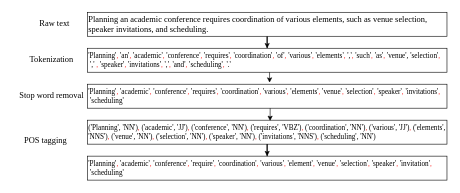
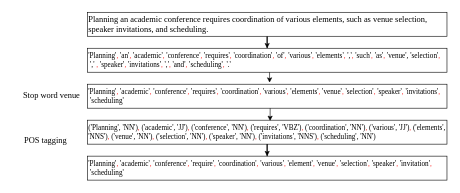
(54, 24) -> none
(51, 60) -> none
(52, 96) -> (52, 96)
